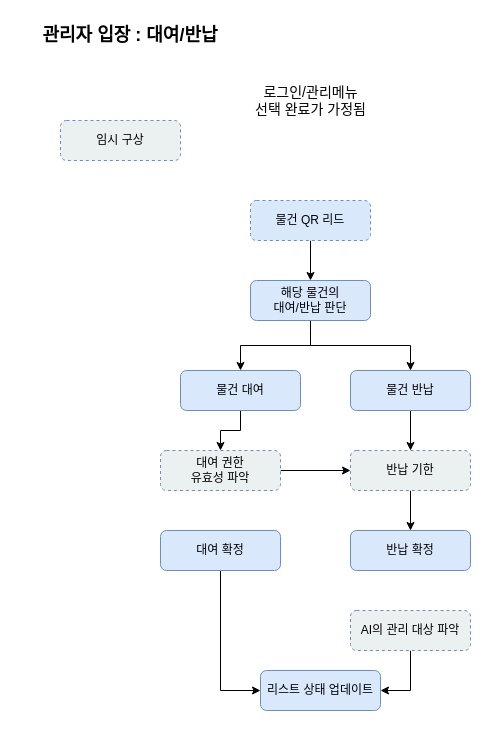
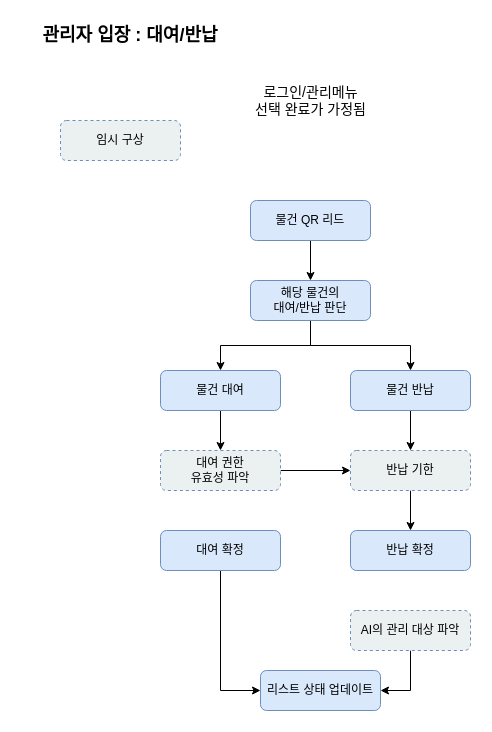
(311, 221) -> (311, 221)
(241, 391) -> (221, 391)
